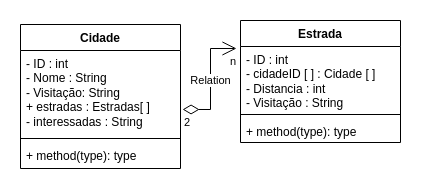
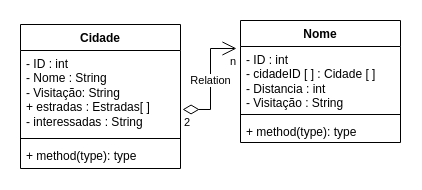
(321, 35) -> (321, 35)
